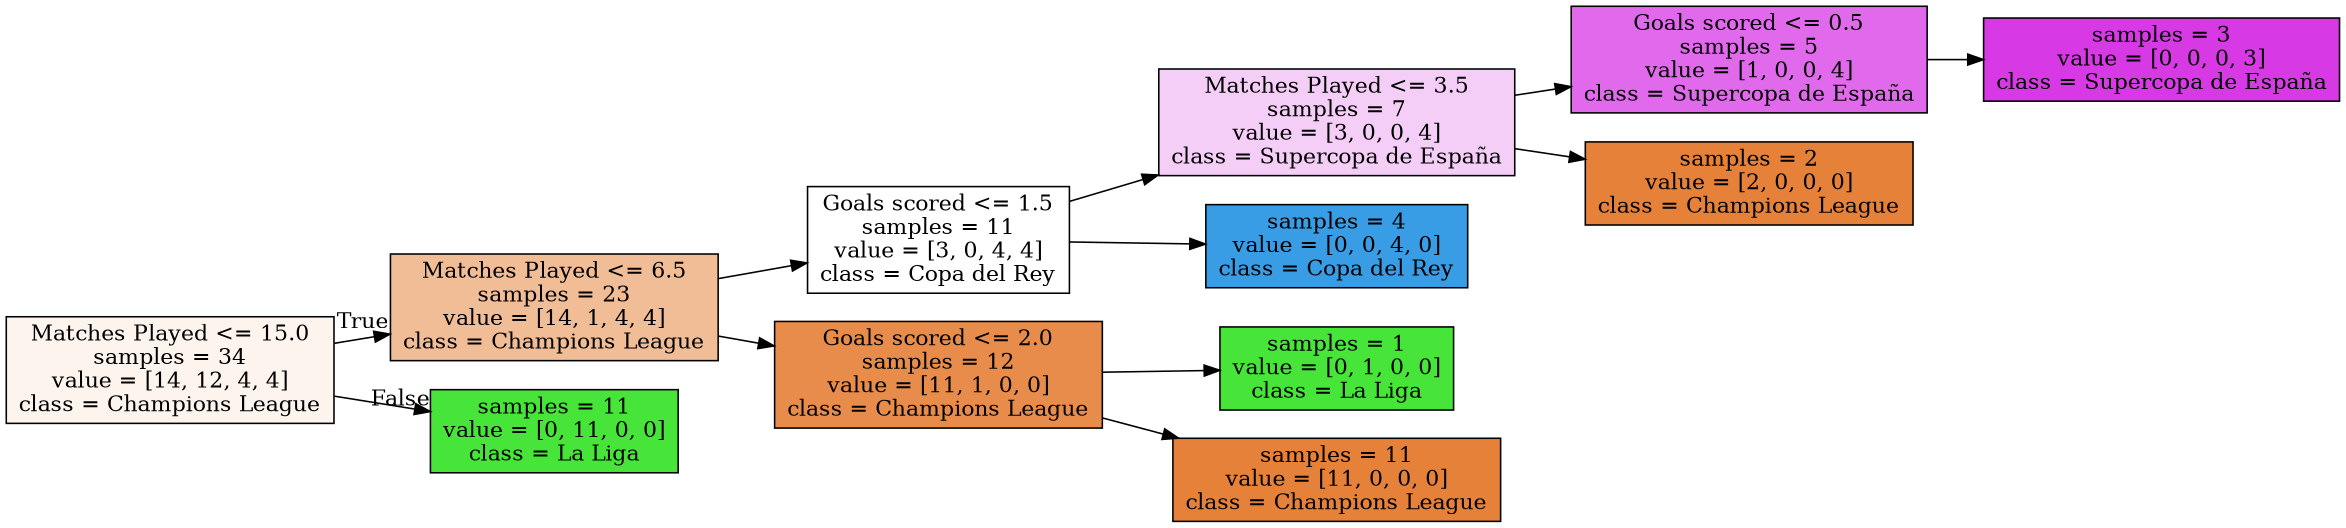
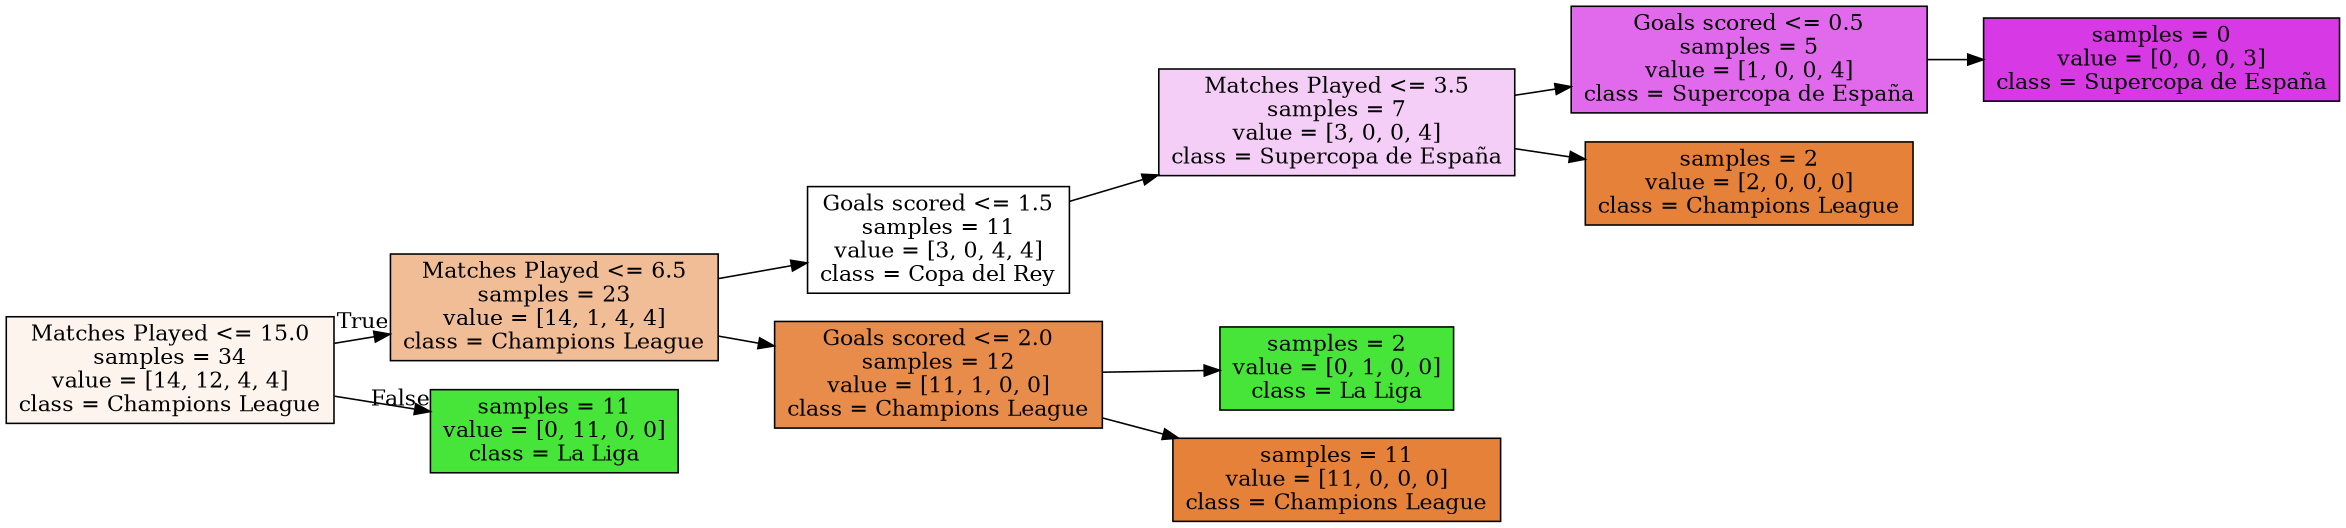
(2162, 60) -> (2162, 60)
(1337, 246) -> none
(1337, 368) -> (1337, 368)
